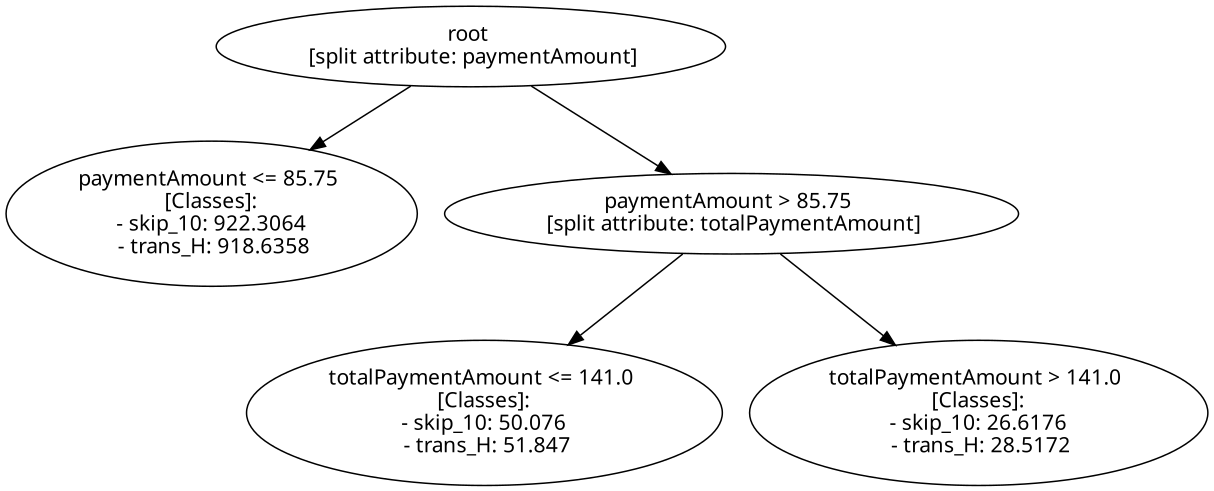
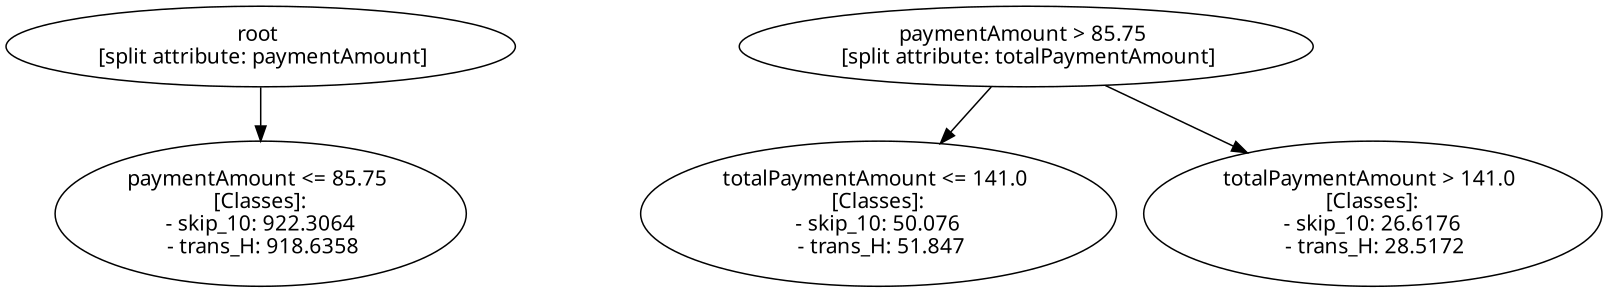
(595, 126) -> none
